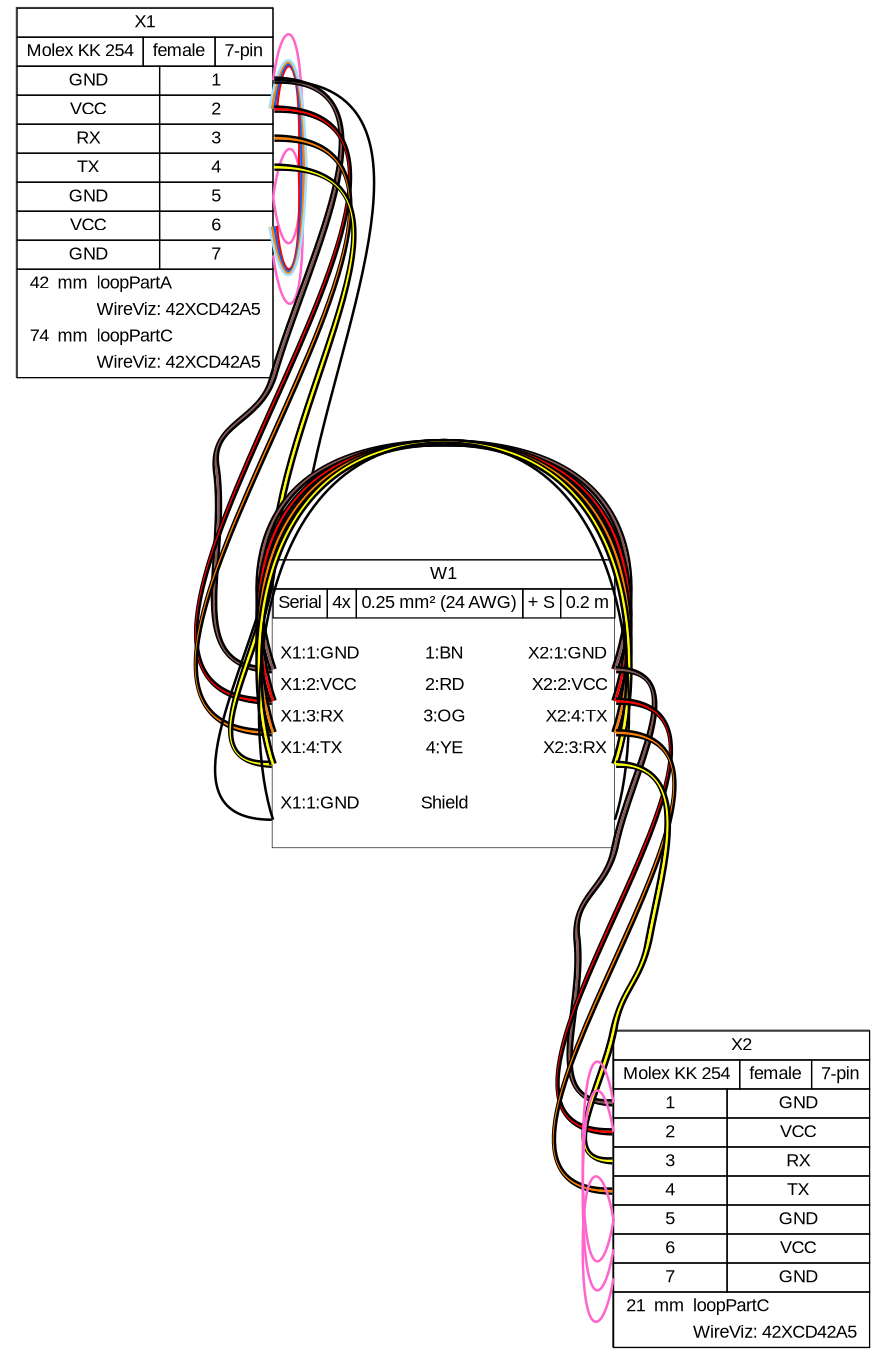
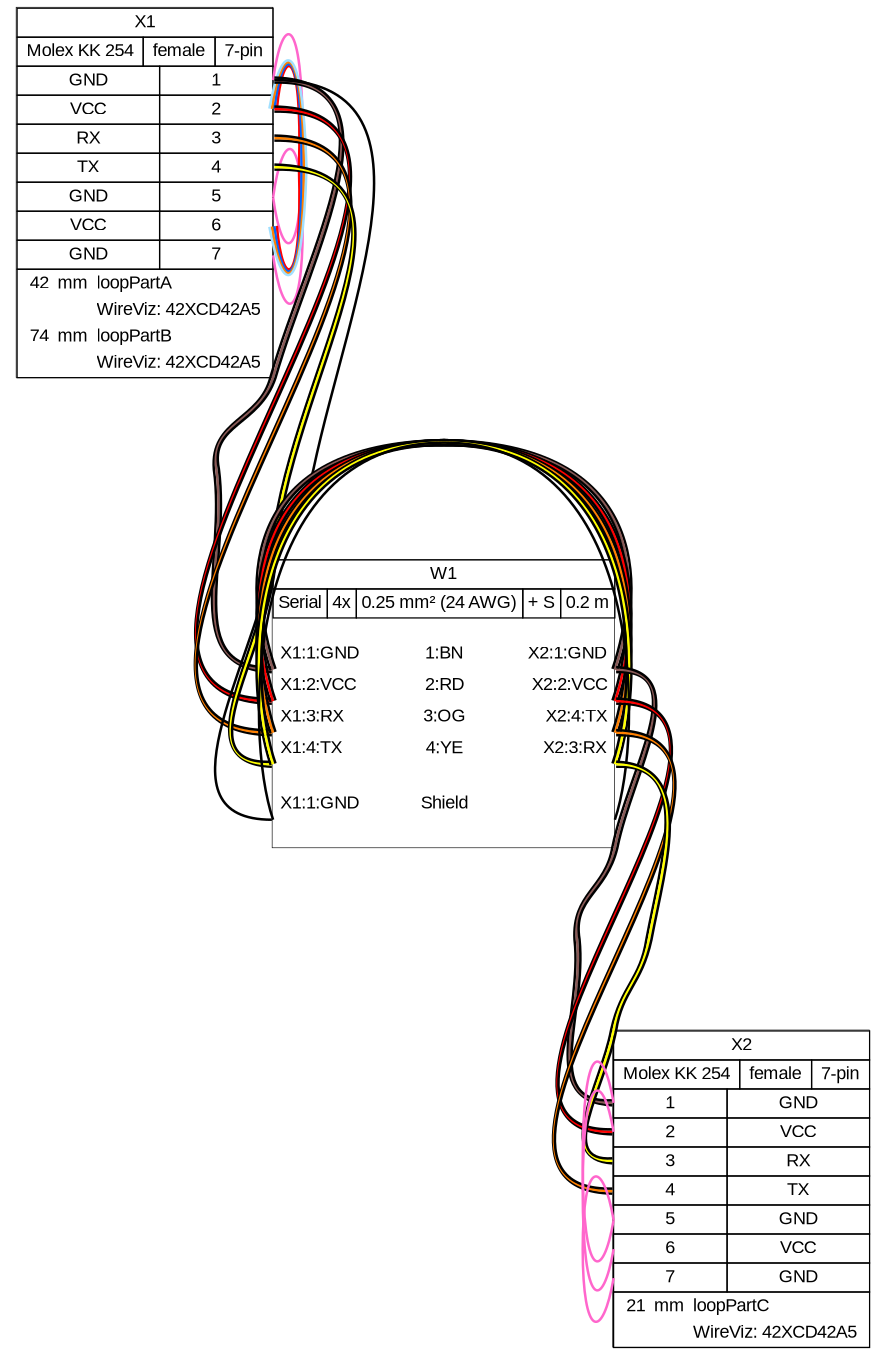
(135, 336) -> (134, 336)
